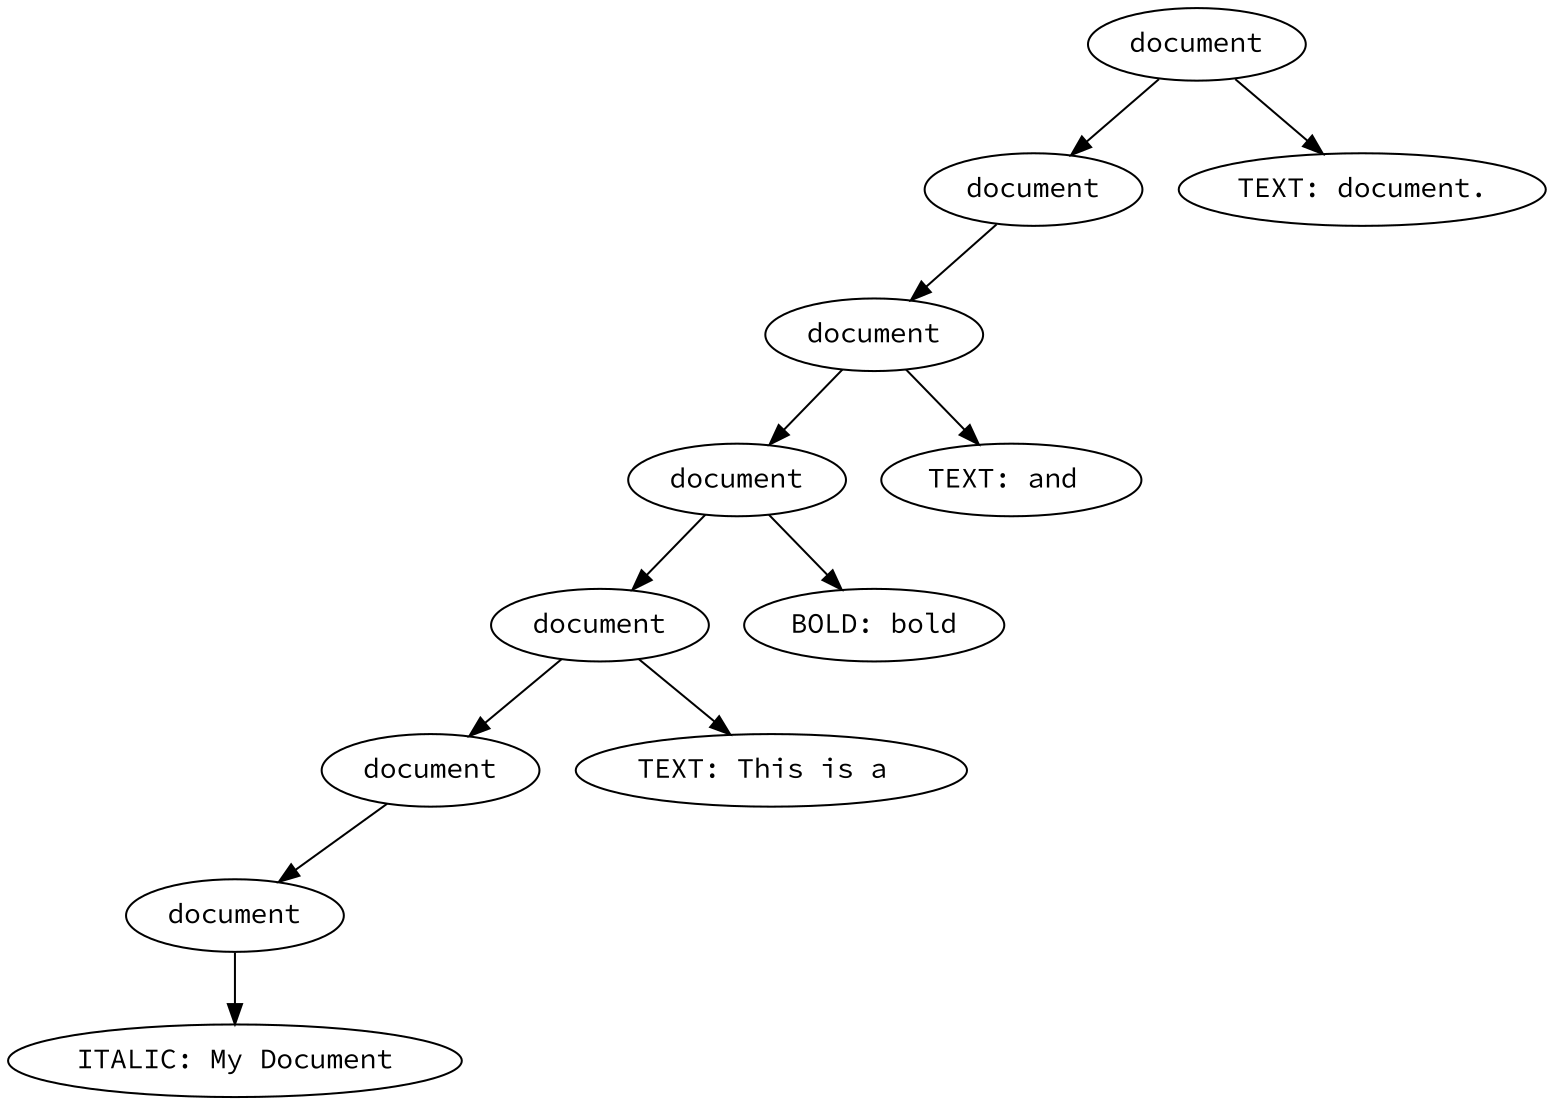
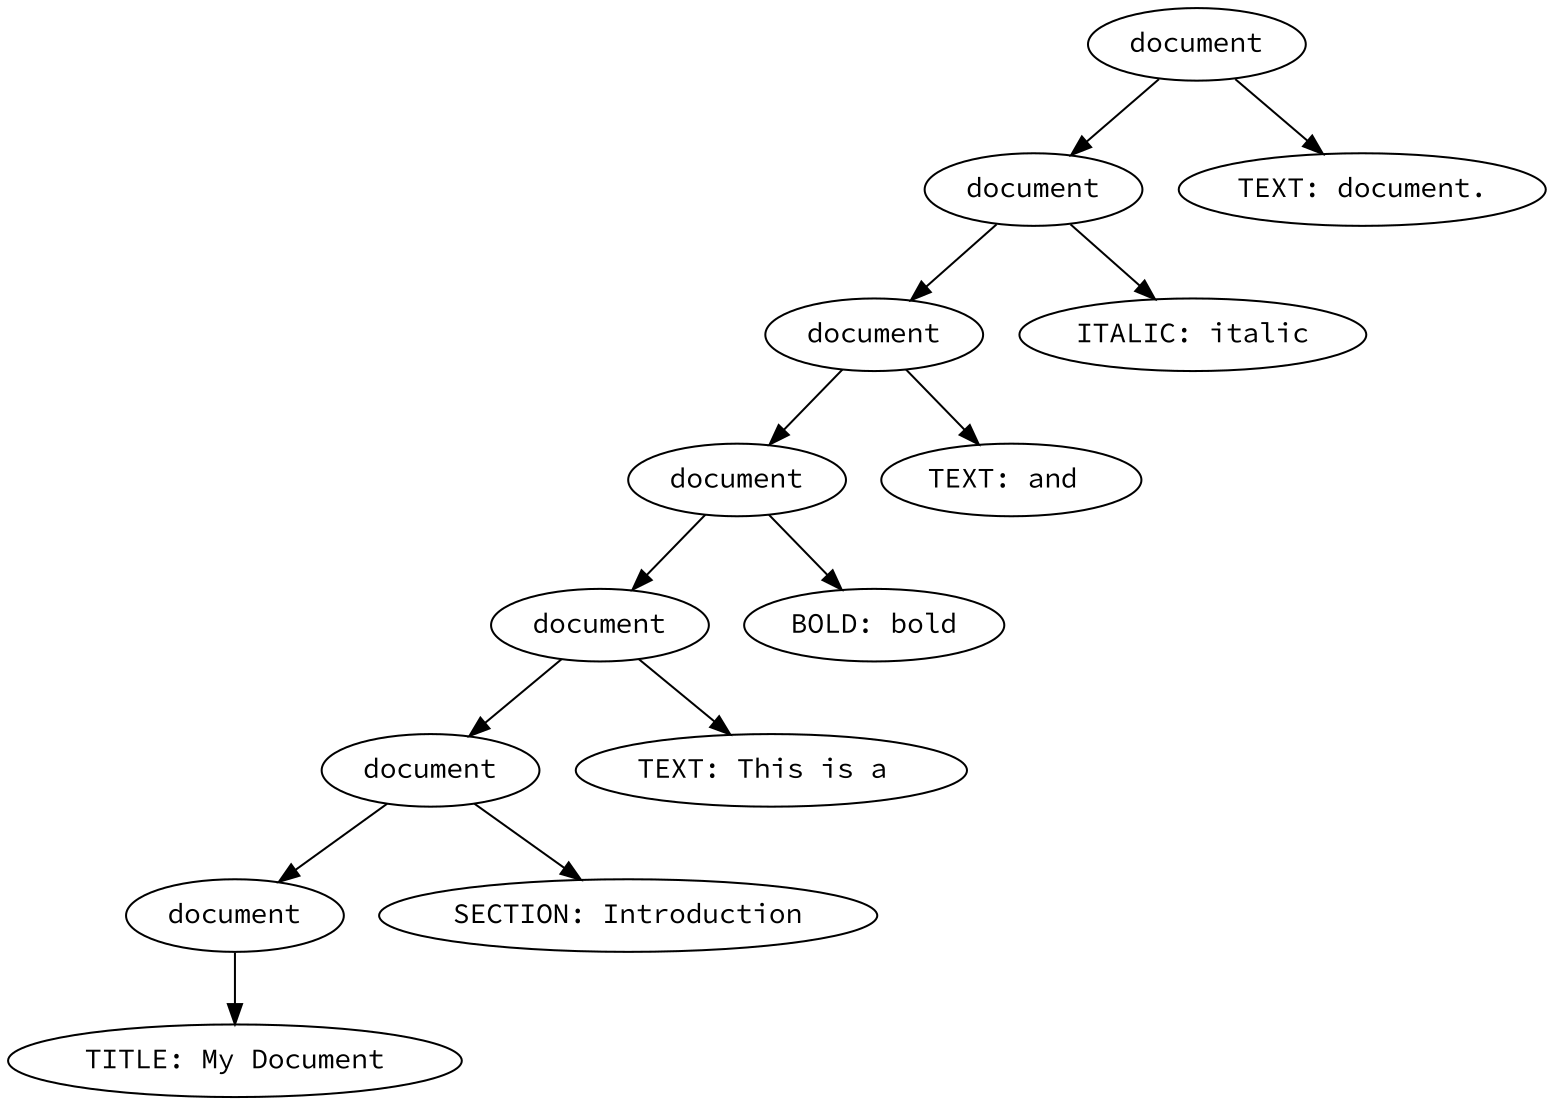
none -> (1193, 335)
none -> (628, 916)
(235, 1061) -> (235, 1061)
